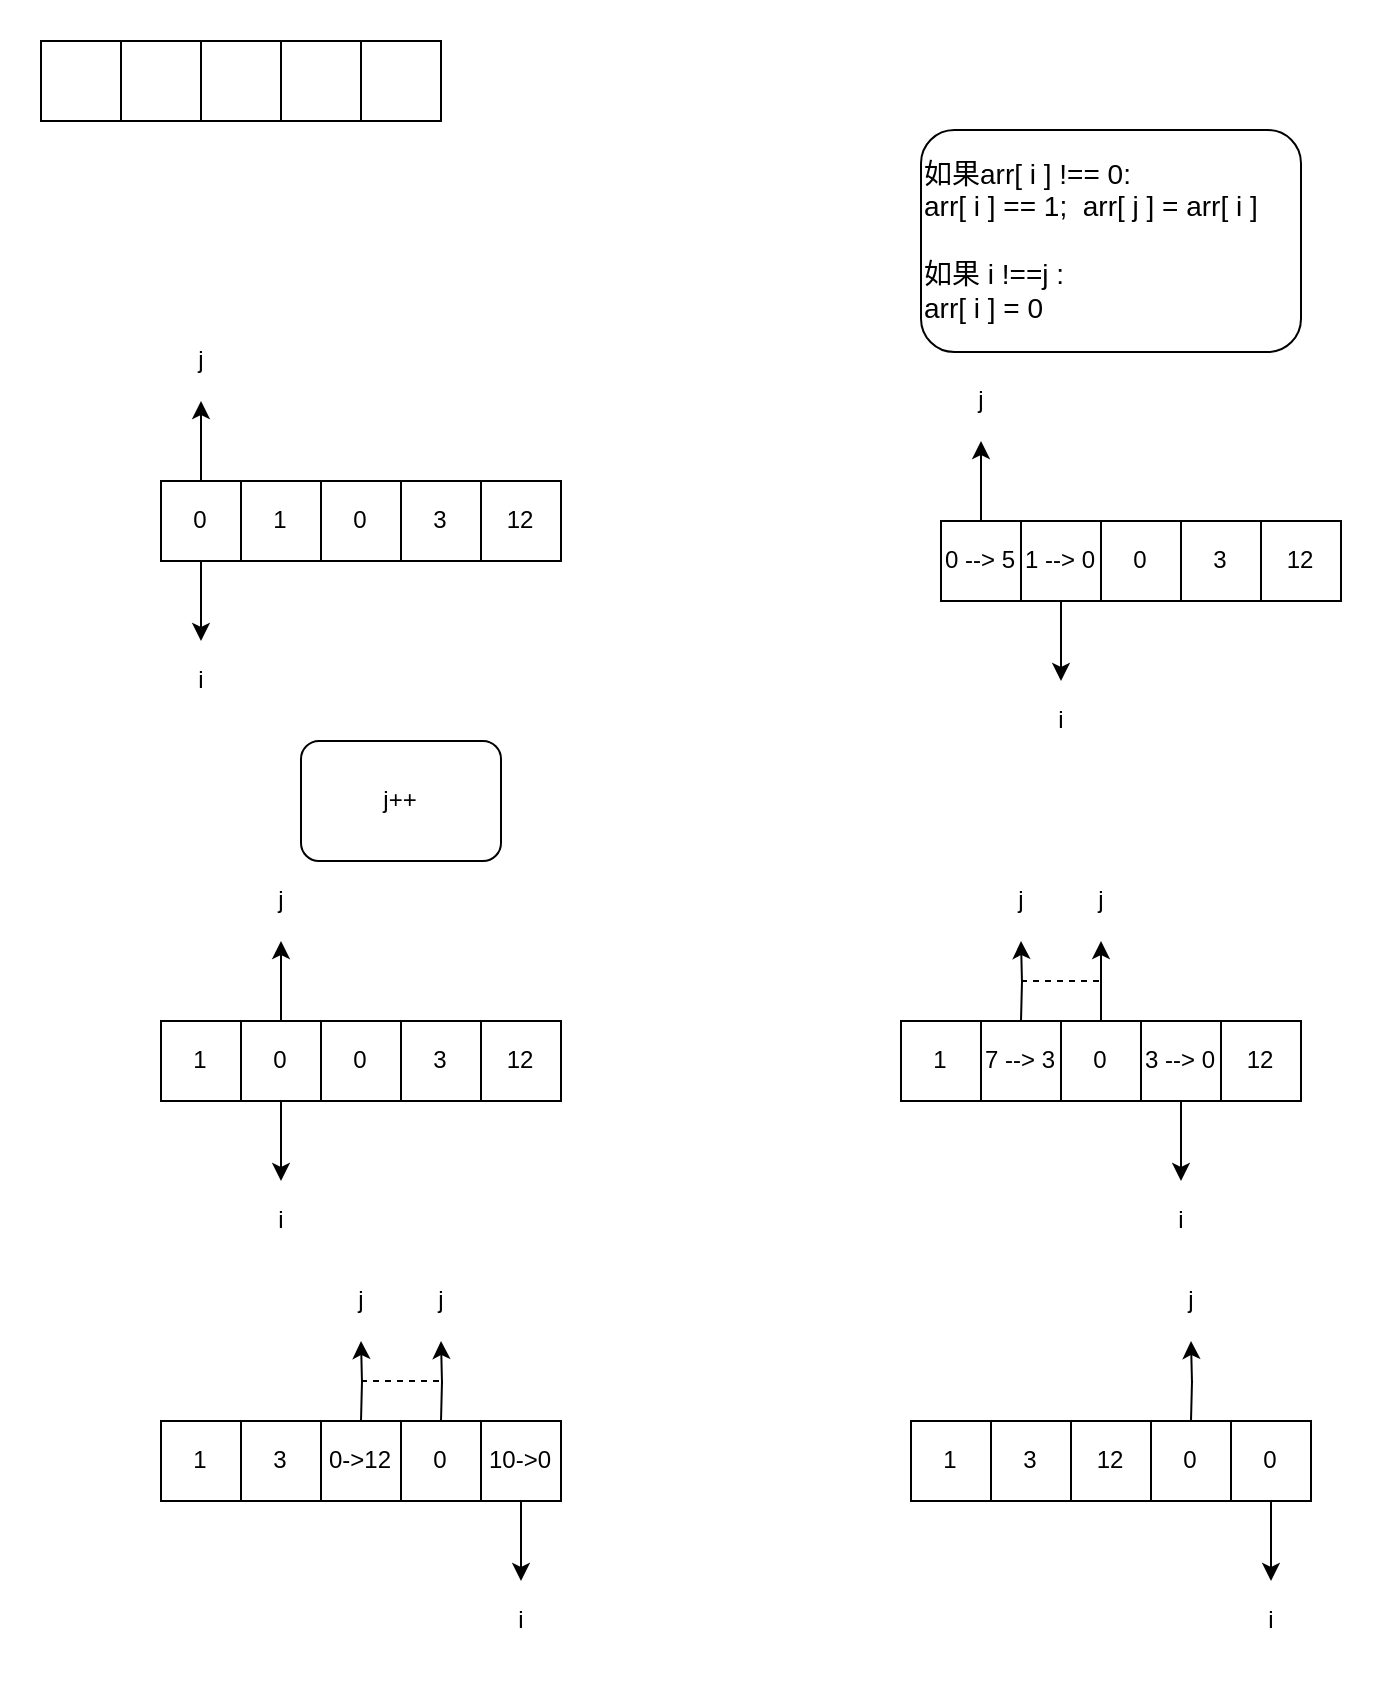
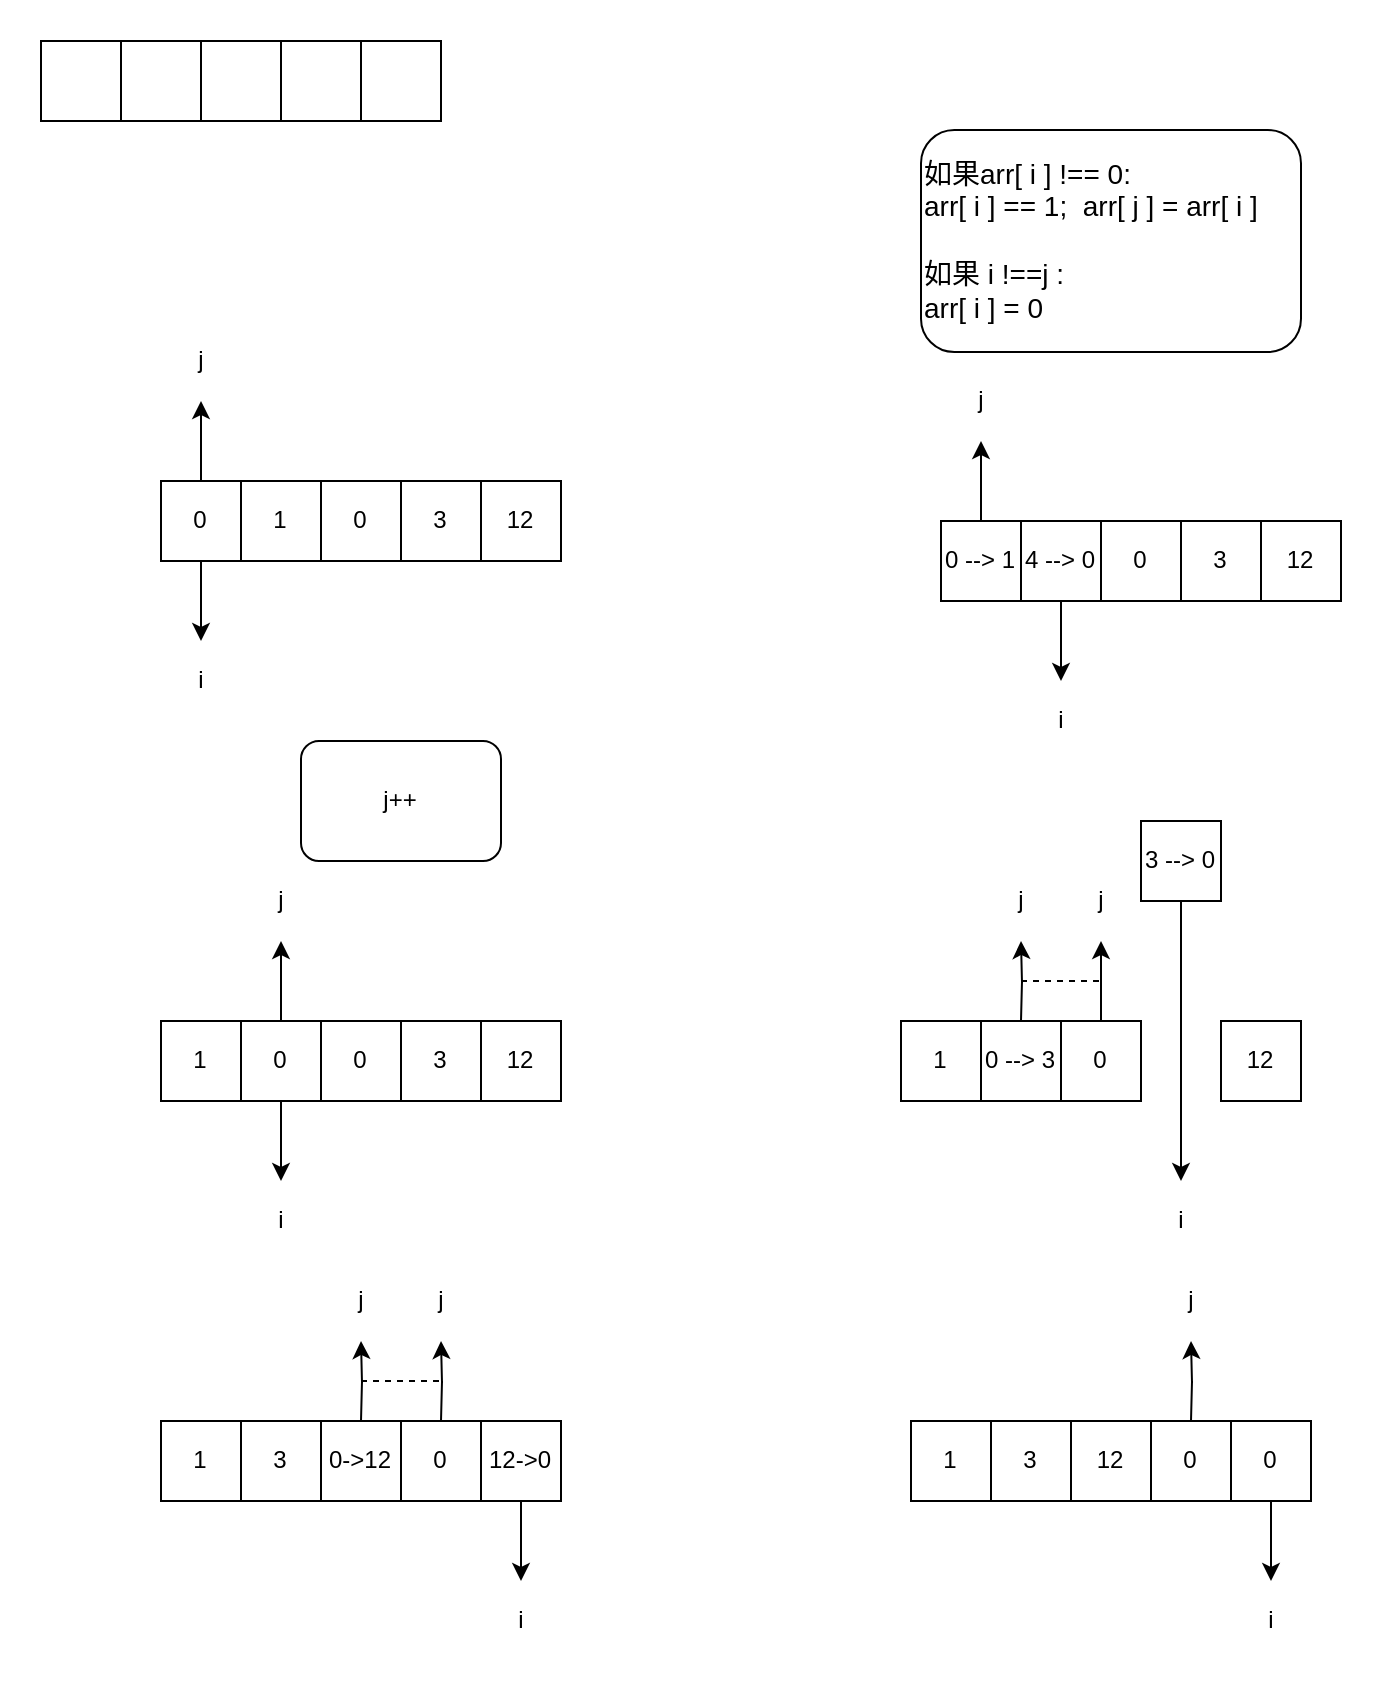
(981, 561) -> (981, 561)
(1061, 561) -> (1061, 561)
(1021, 1061) -> (1021, 1061)
(1181, 1061) -> (1181, 861)
(521, 1461) -> (521, 1461)
